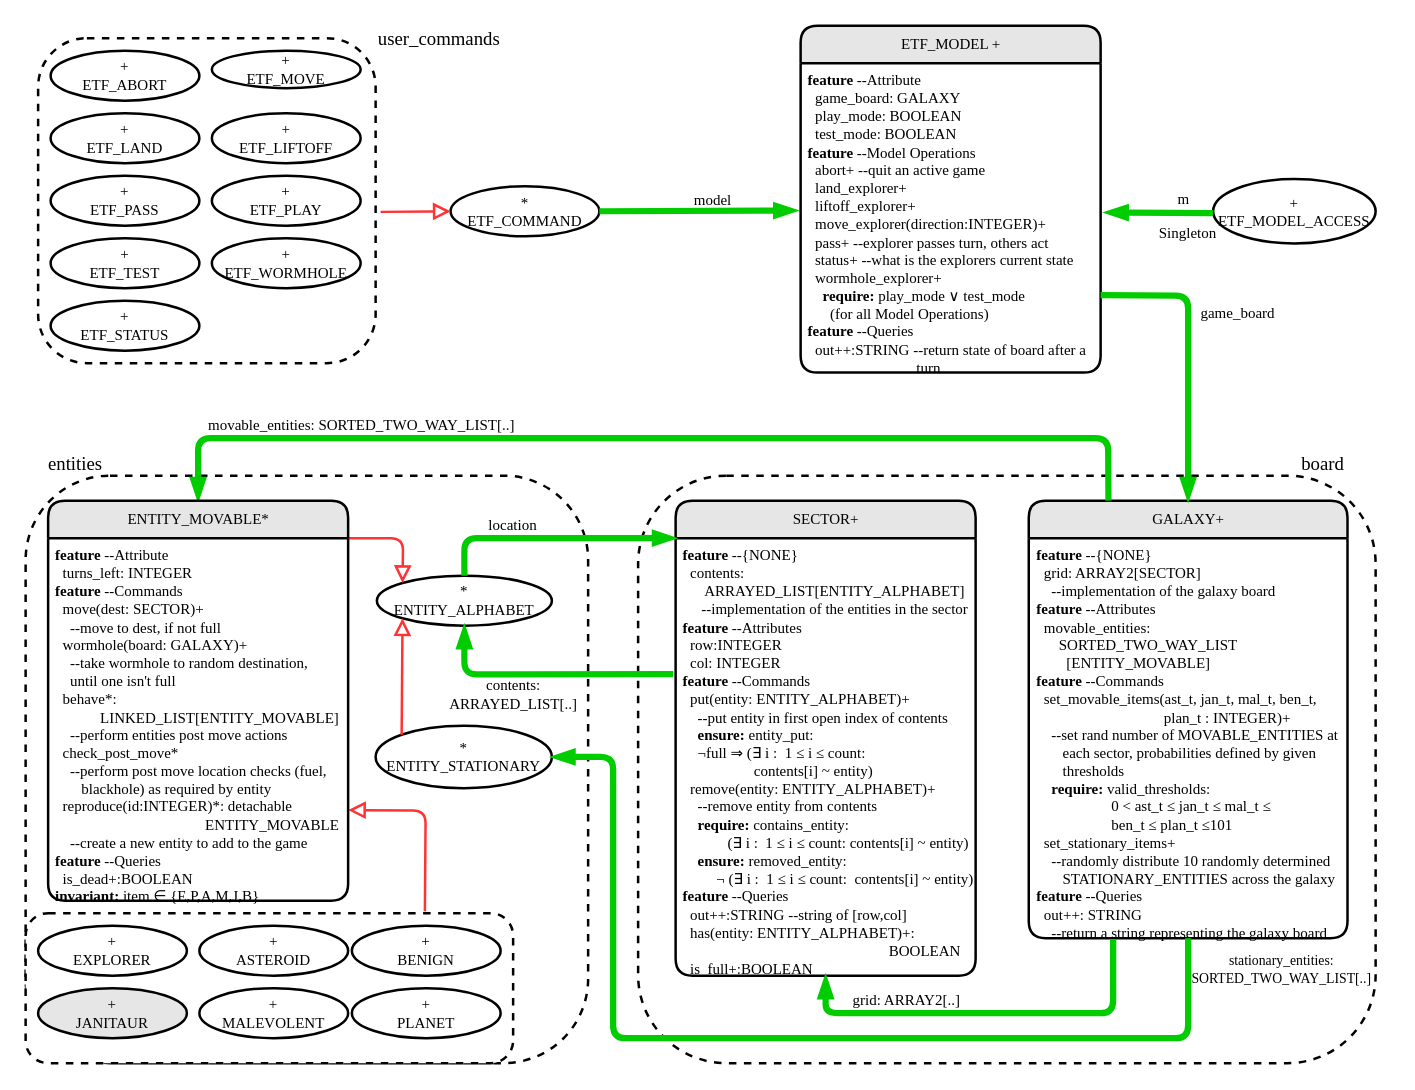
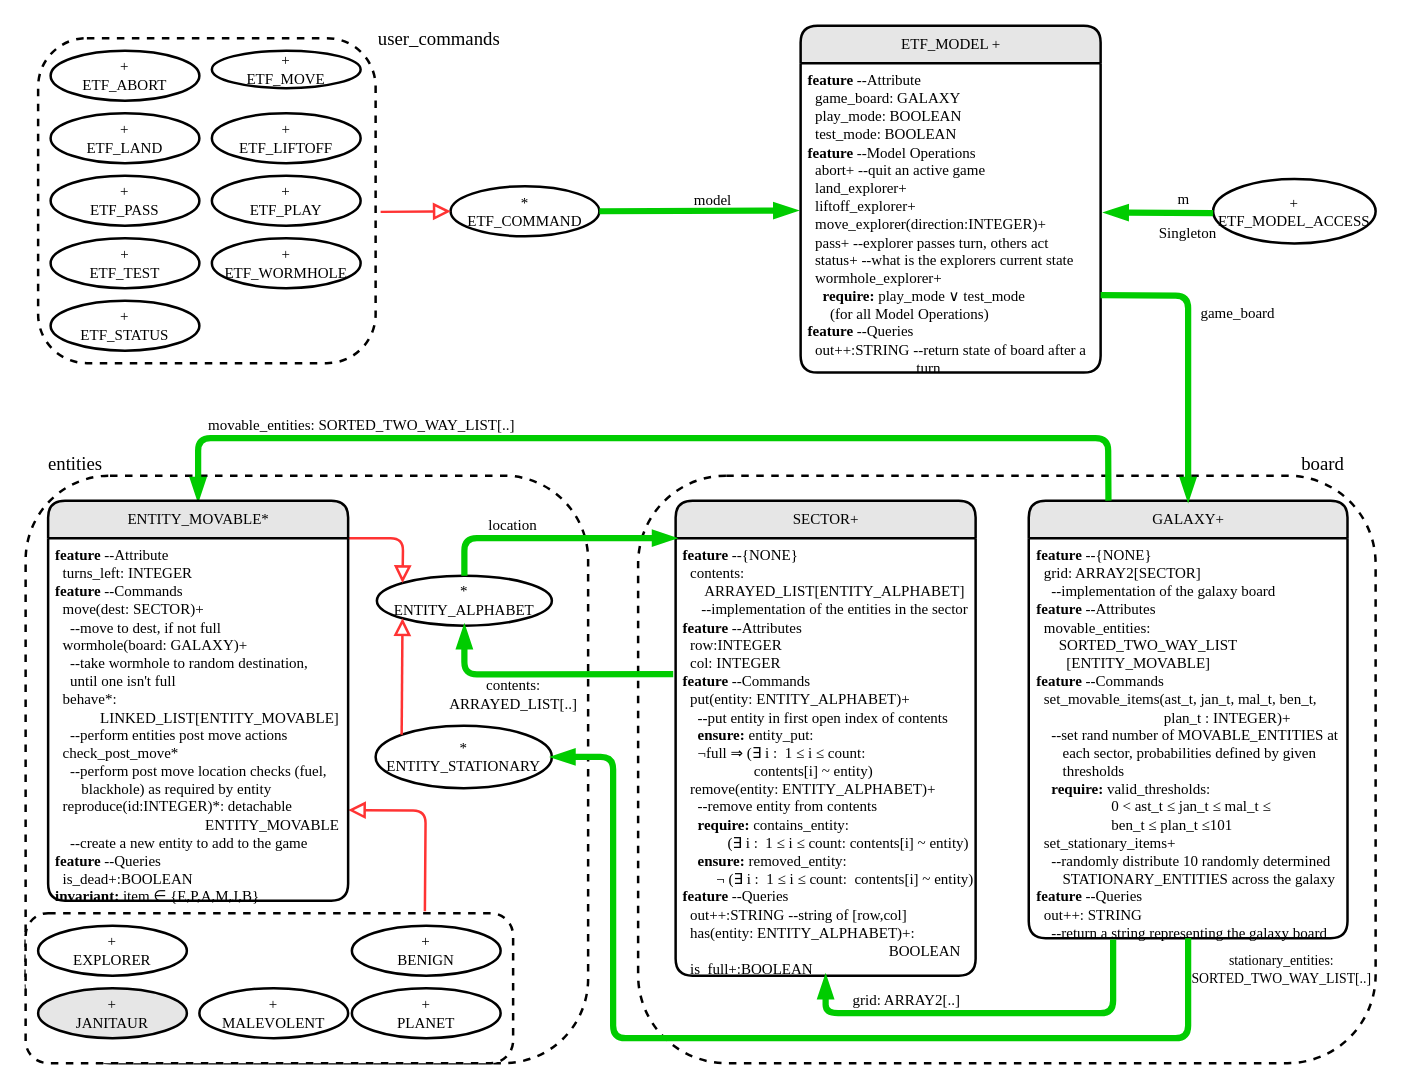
(274, 951) -> none
